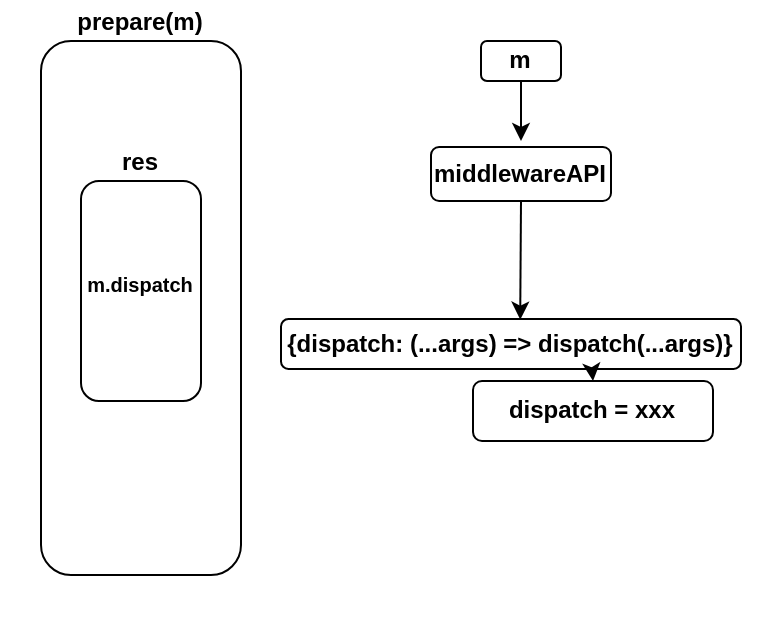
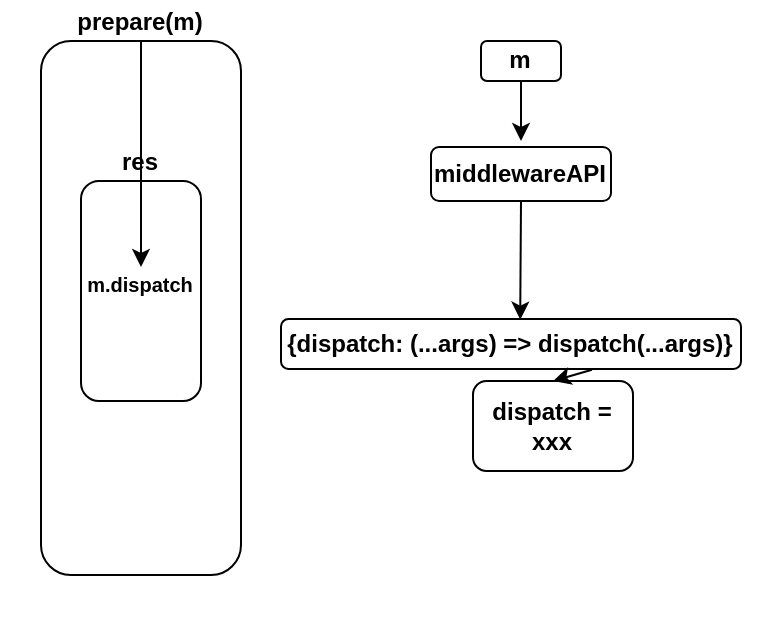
none -> (141, 147)
(593, 411) -> (553, 426)
